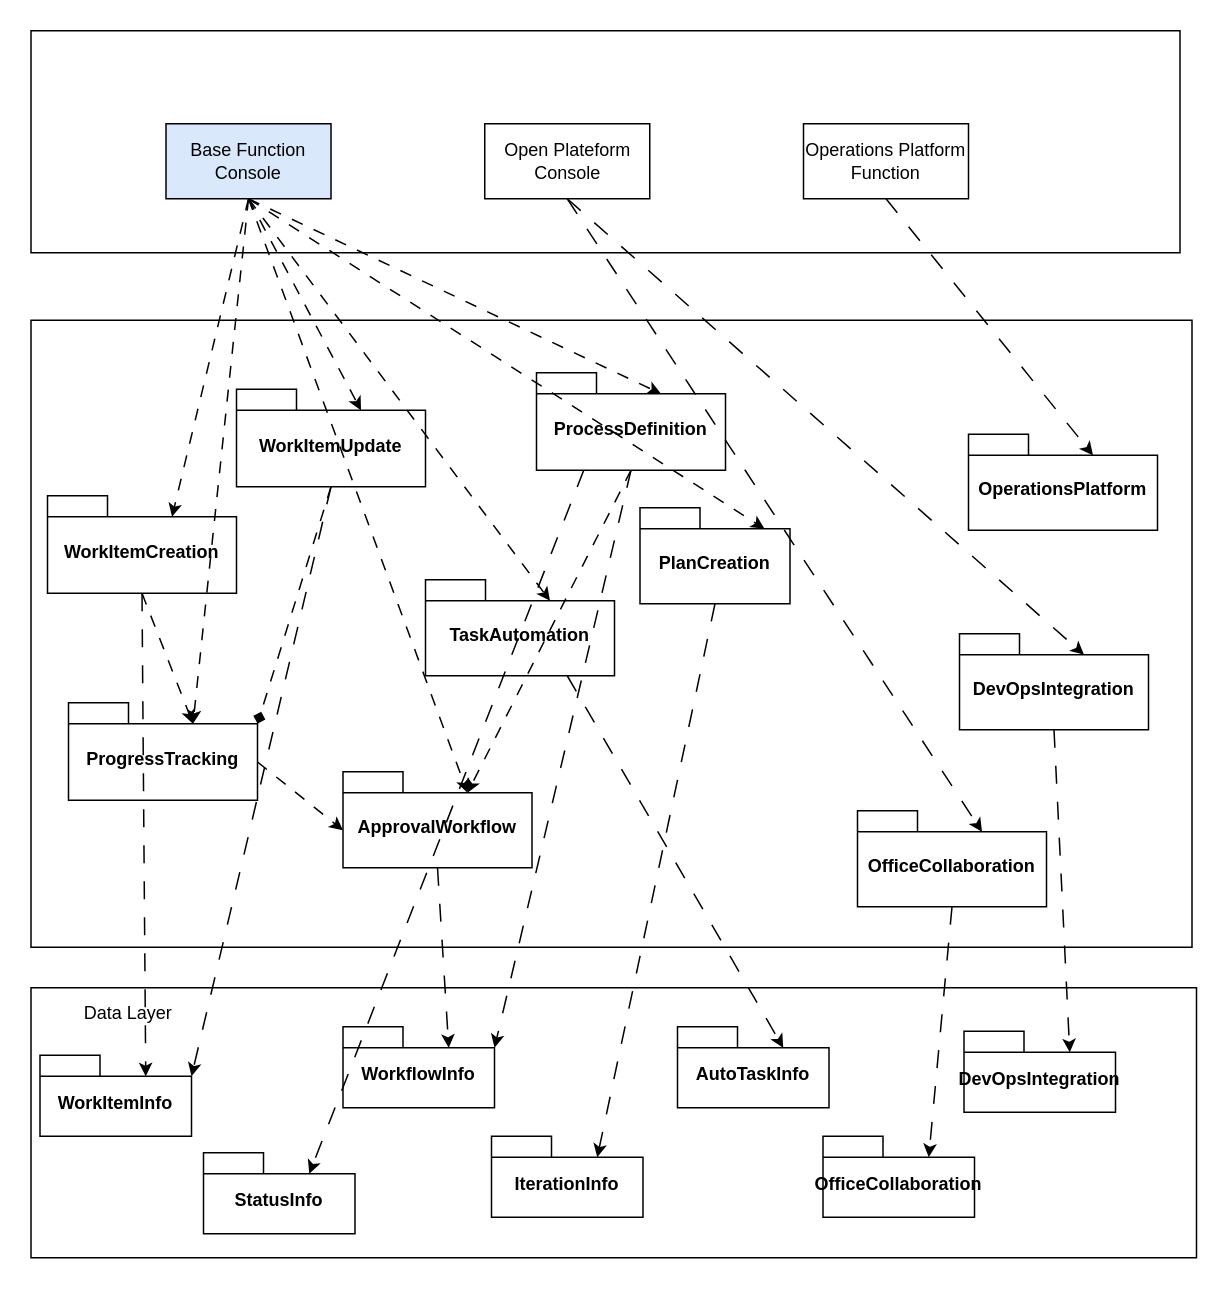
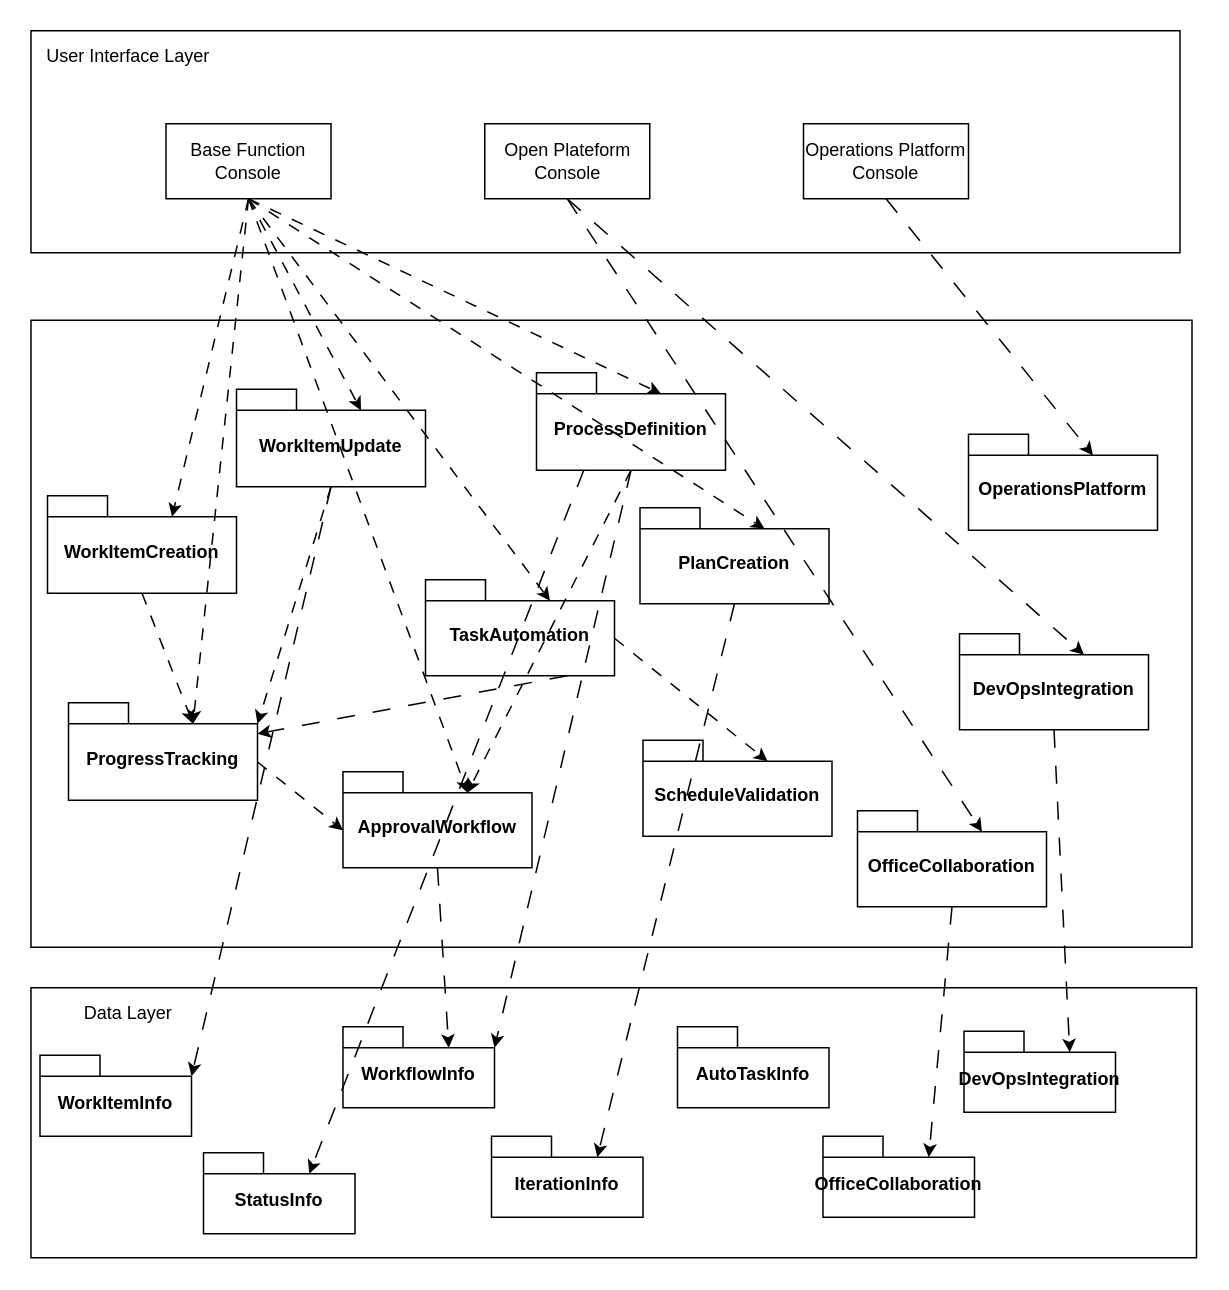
none -> (128, 56)
(248, 161) -> (248, 161)
(886, 161) -> (886, 161)
(715, 556) -> (734, 556)
(142, 637) -> none
(261, 711) -> (261, 712)
none -> (743, 741)
none -> (737, 788)
(662, 839) -> (345, 717)
